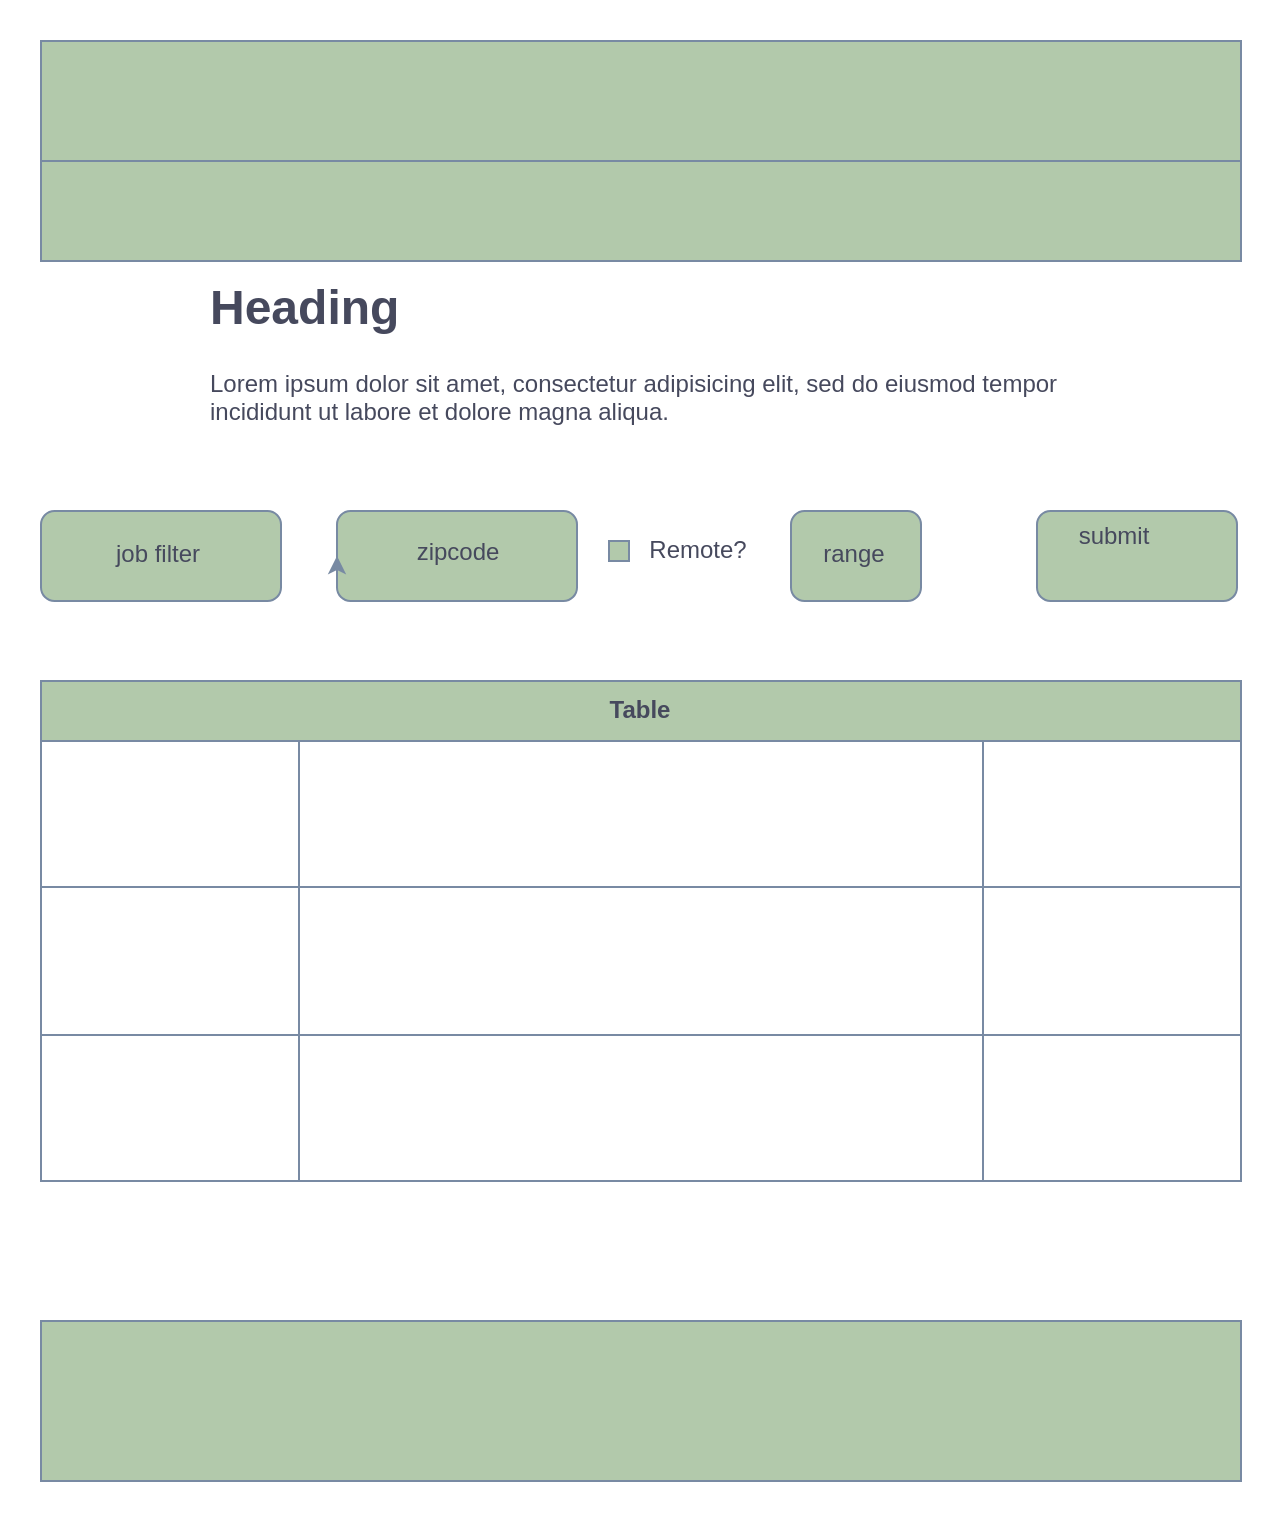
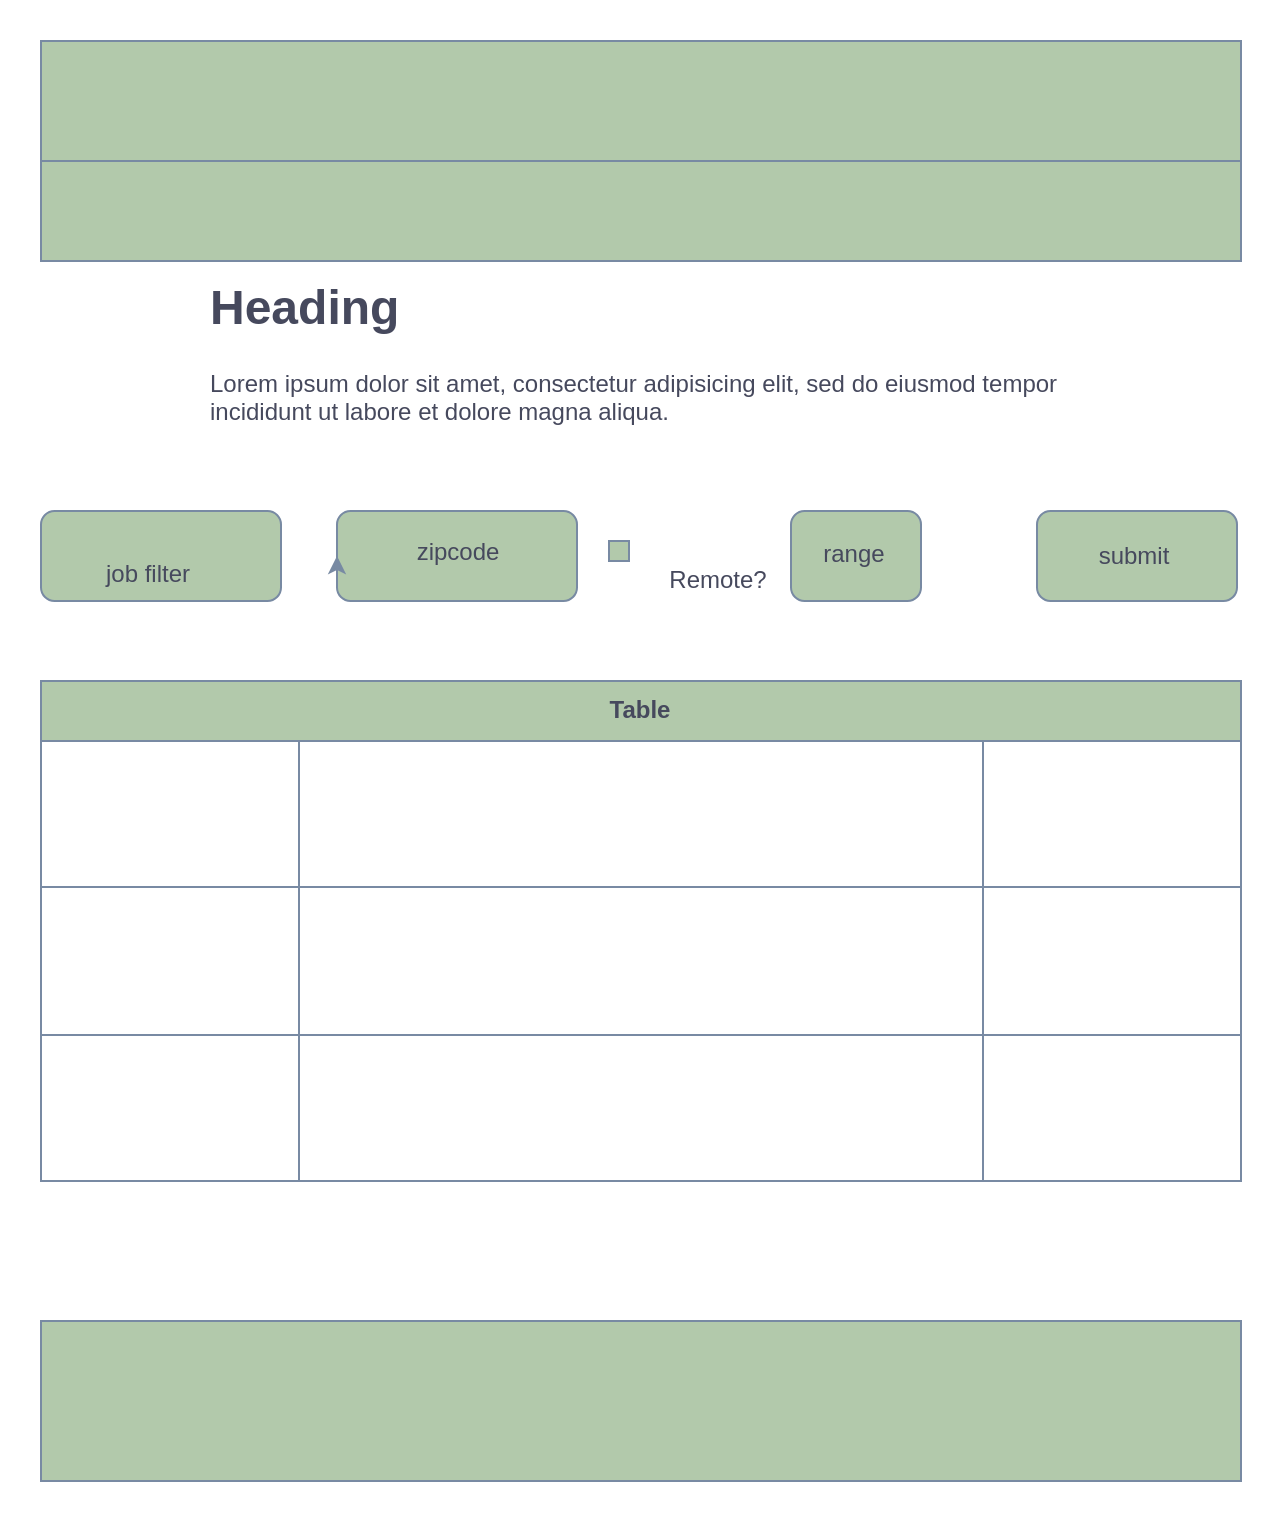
(1115, 537) -> (1135, 557)
(699, 551) -> (719, 581)
(159, 555) -> (149, 575)
